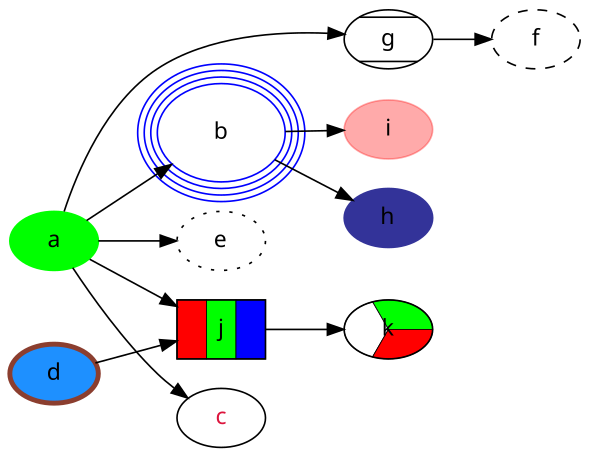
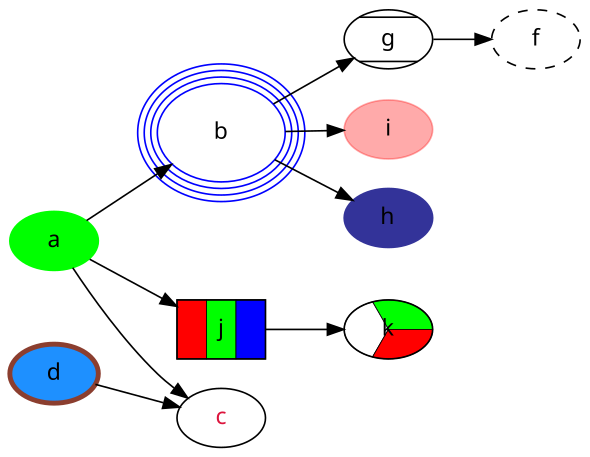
(159, 68) -> (306, 85)
(221, 241) -> none
(125, 355) -> (129, 394)
